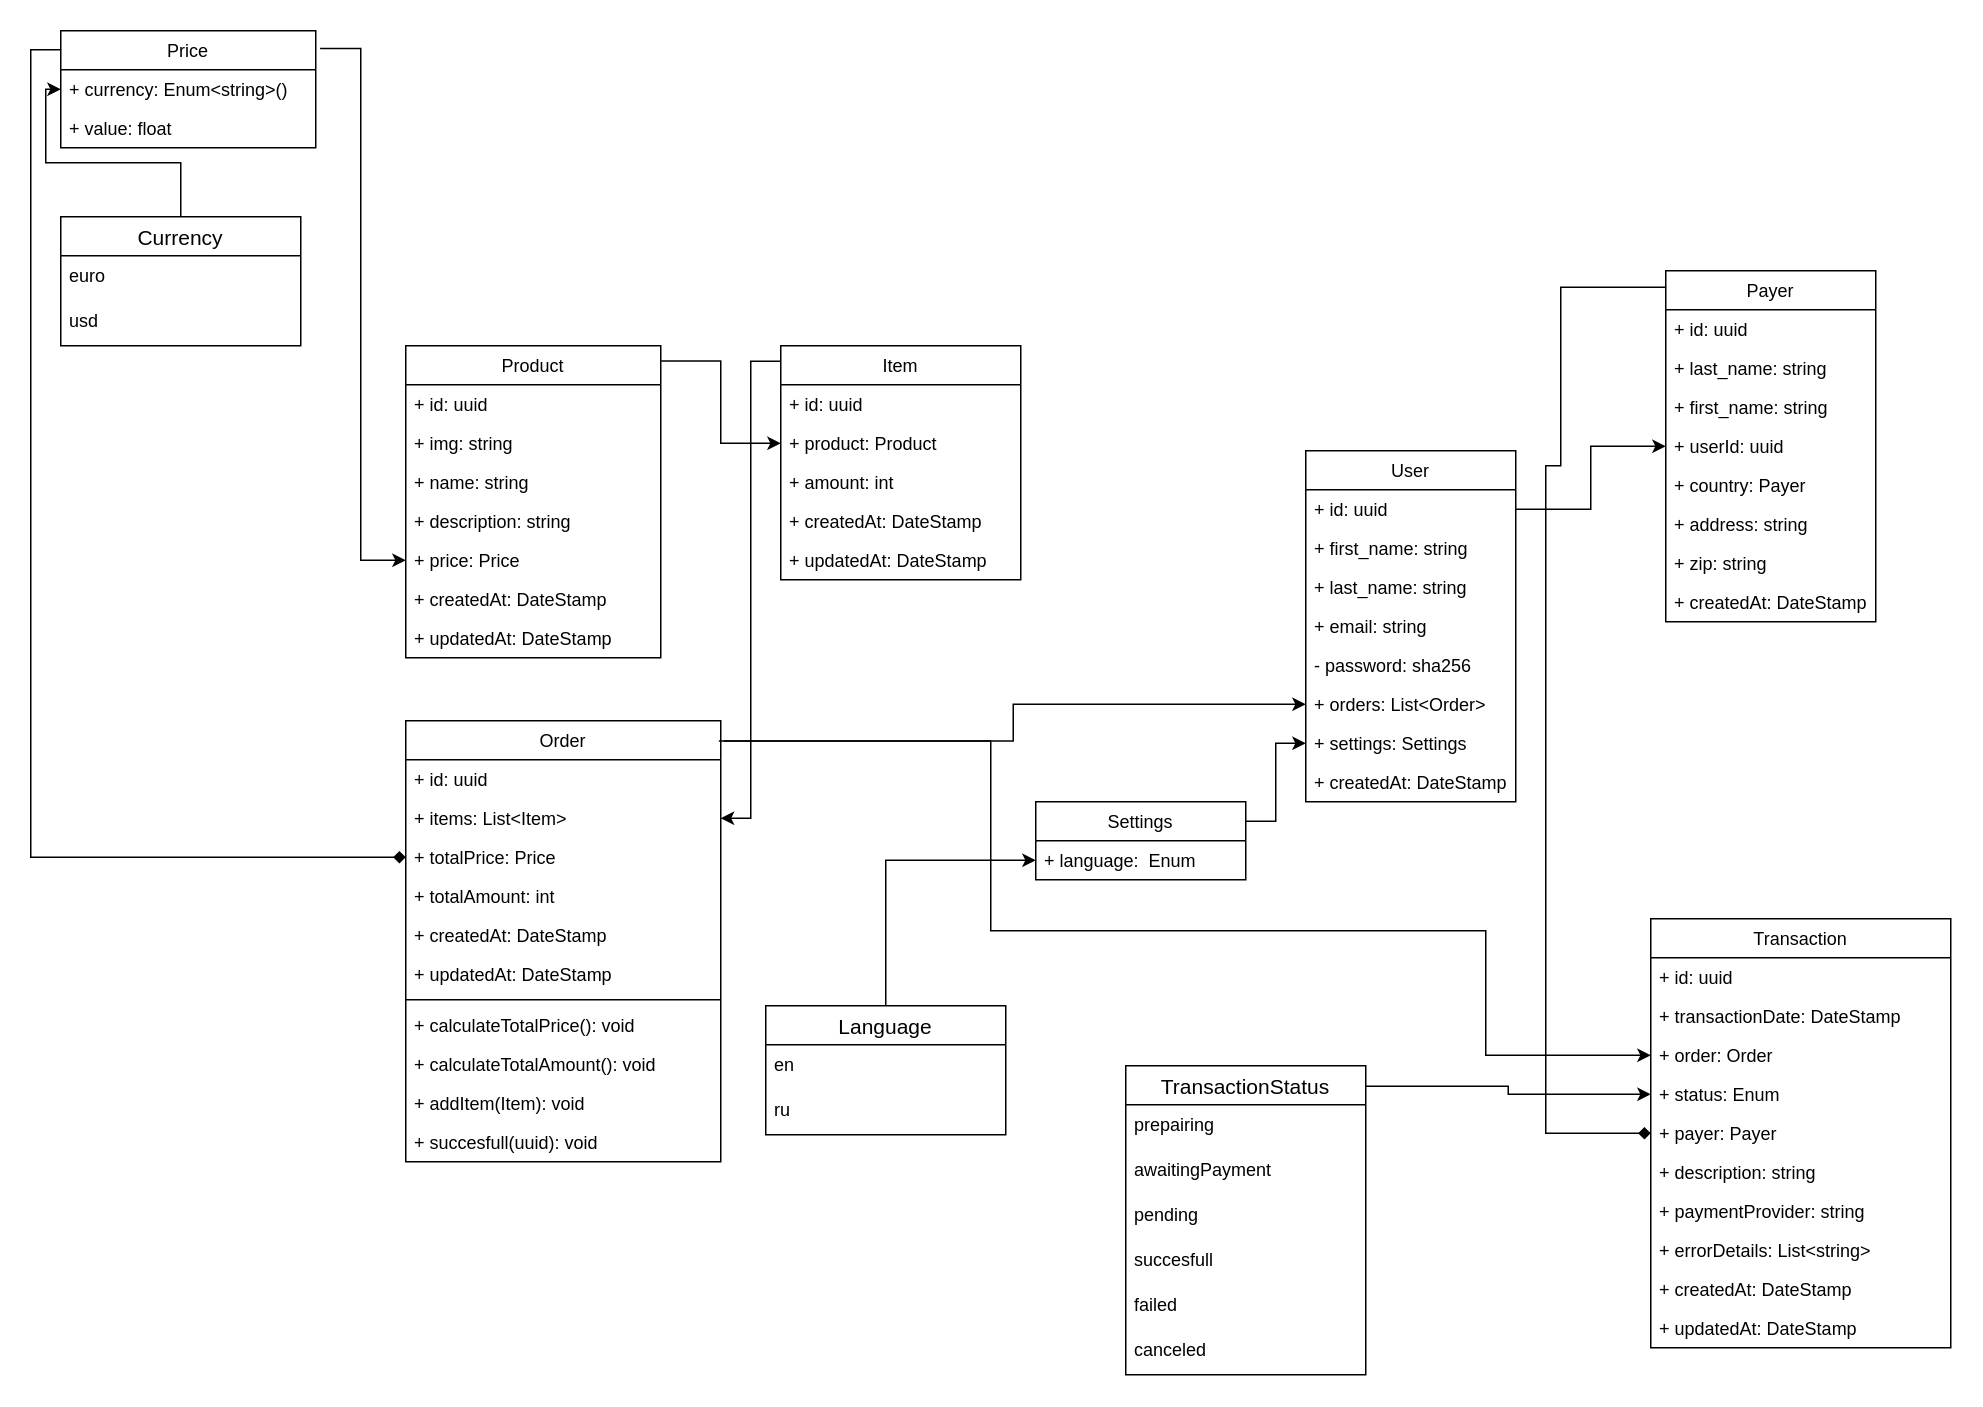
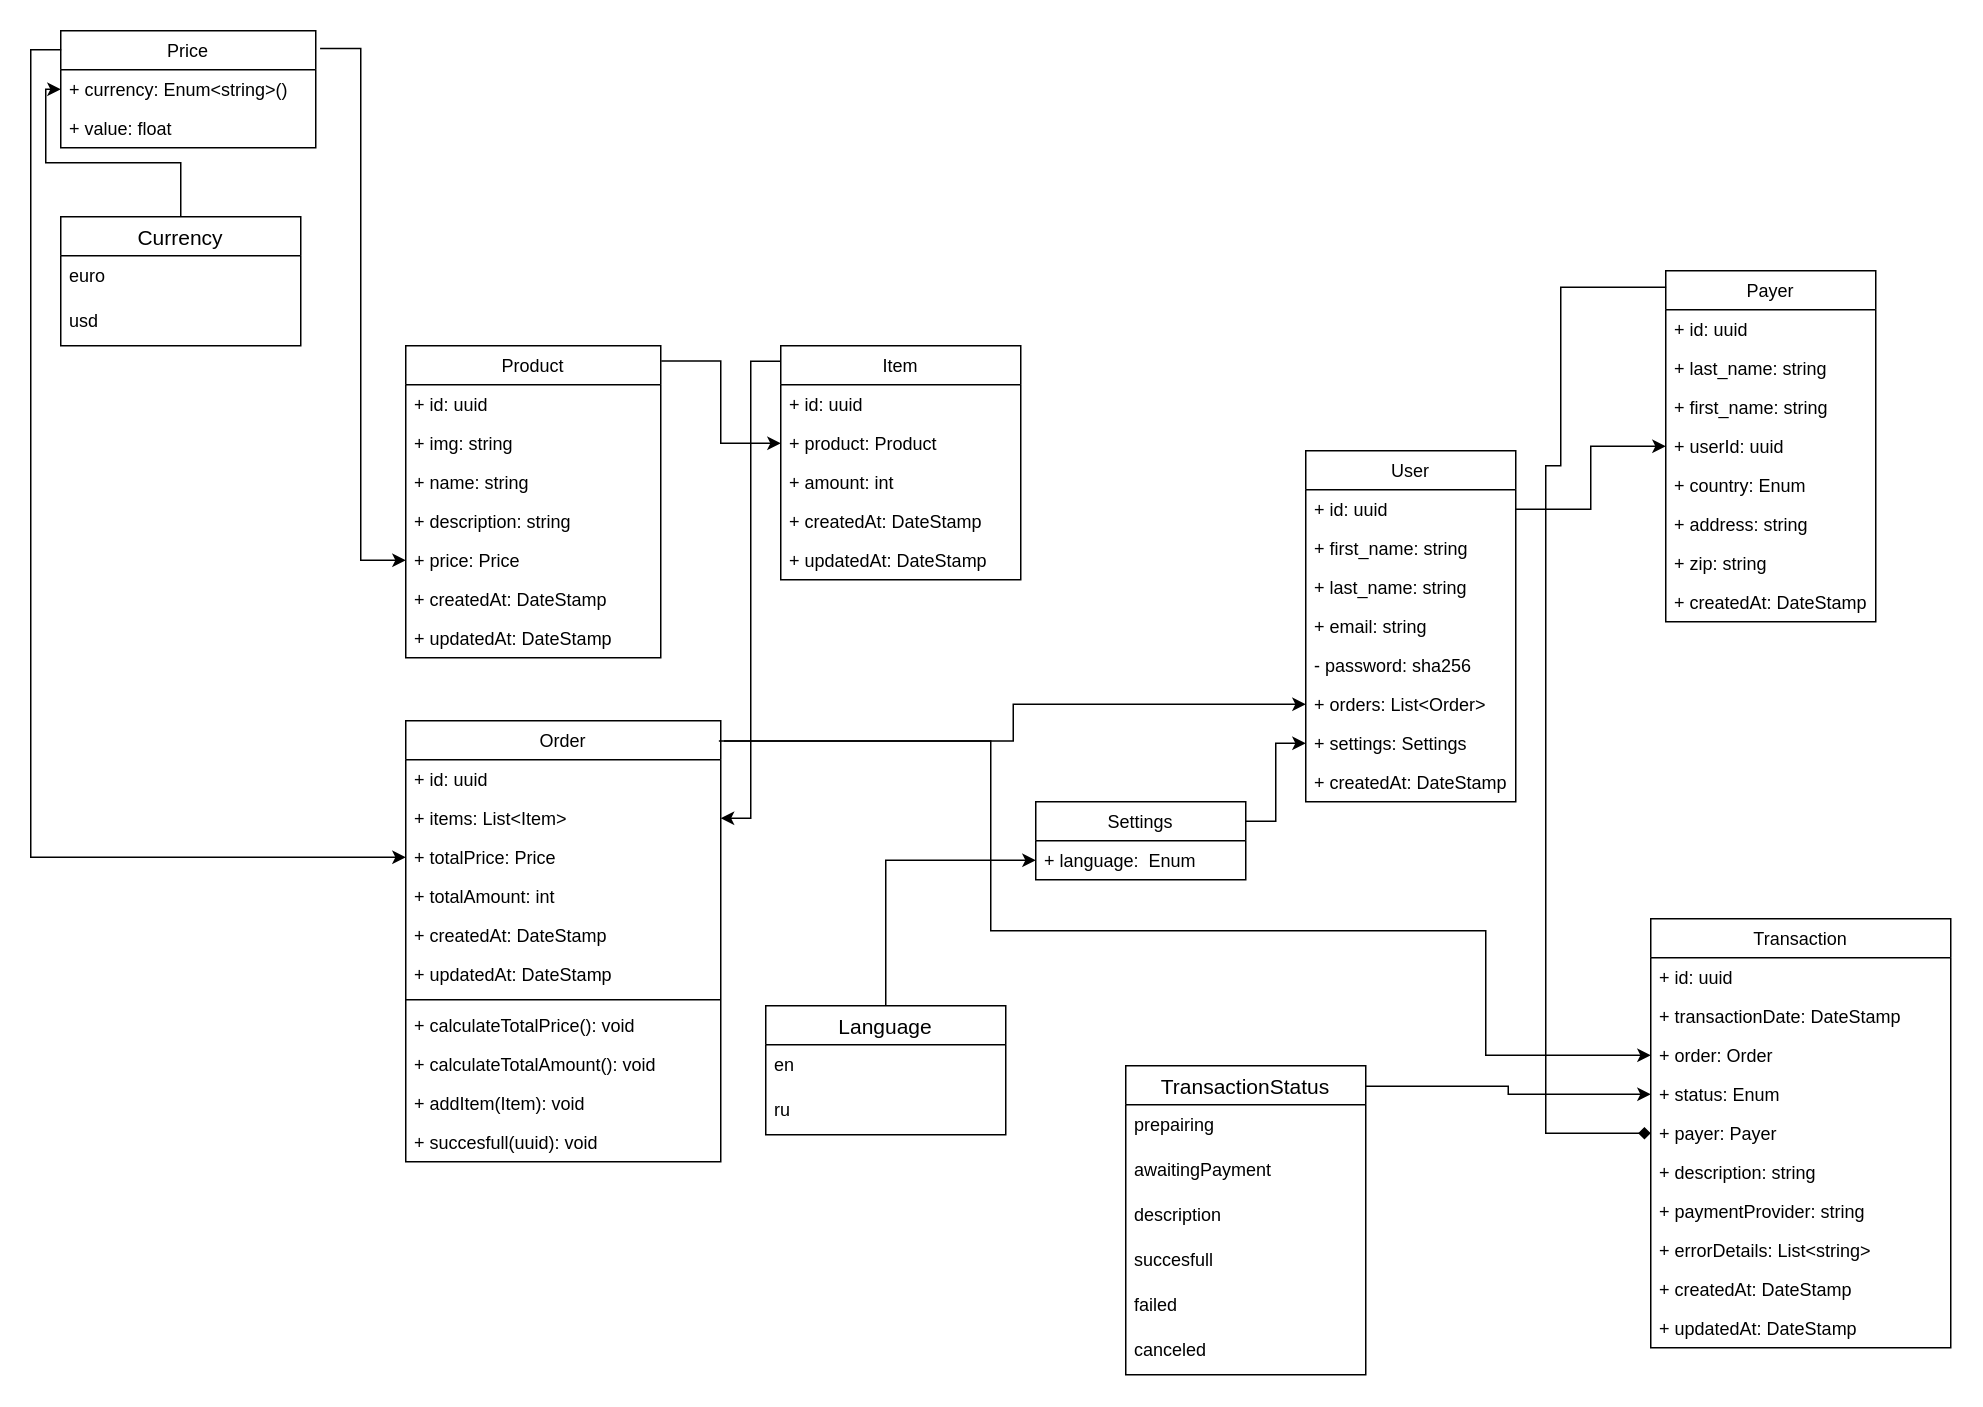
(1748, 486) -> (1743, 486)
(393, 857) -> (394, 857)
(1167, 1215) -> (1185, 1215)
